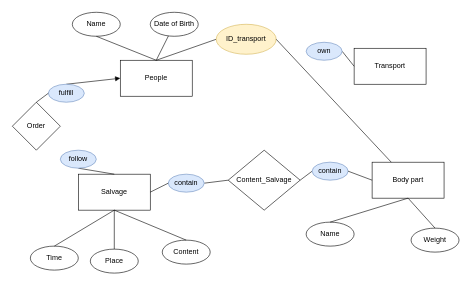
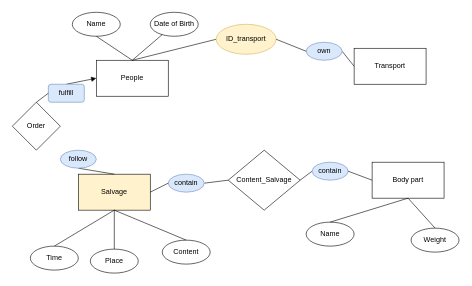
(156, 78) -> (132, 78)
(66, 93) -> (66, 93)
(334, 101) -> (291, 45)
(114, 192) -> (114, 192)
